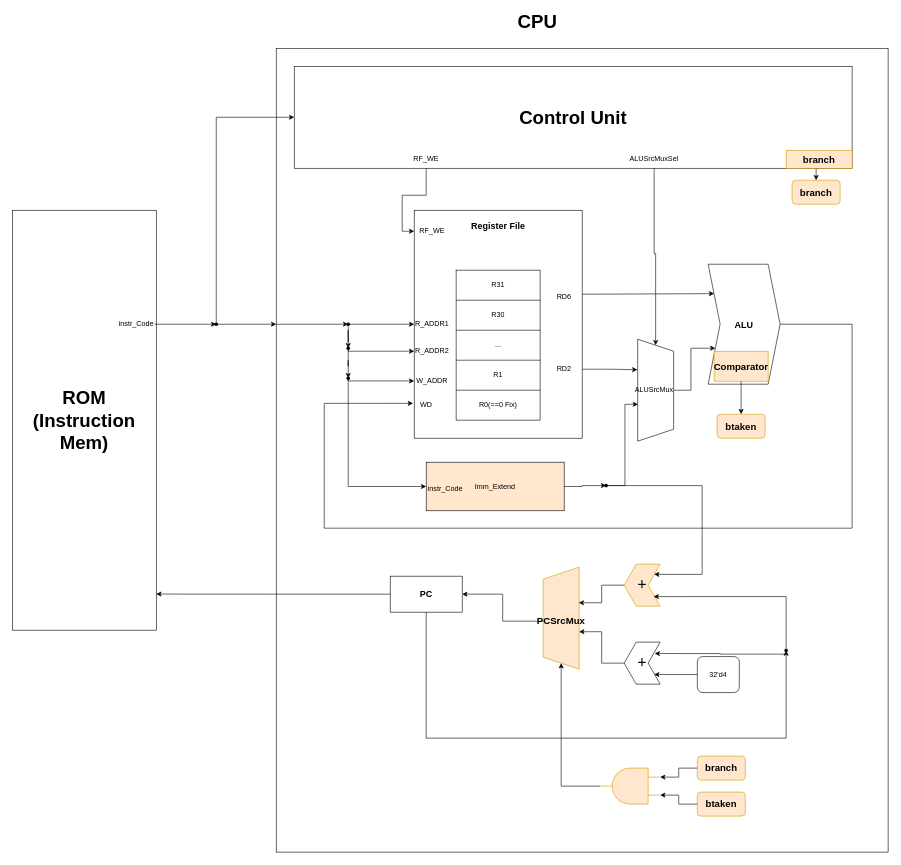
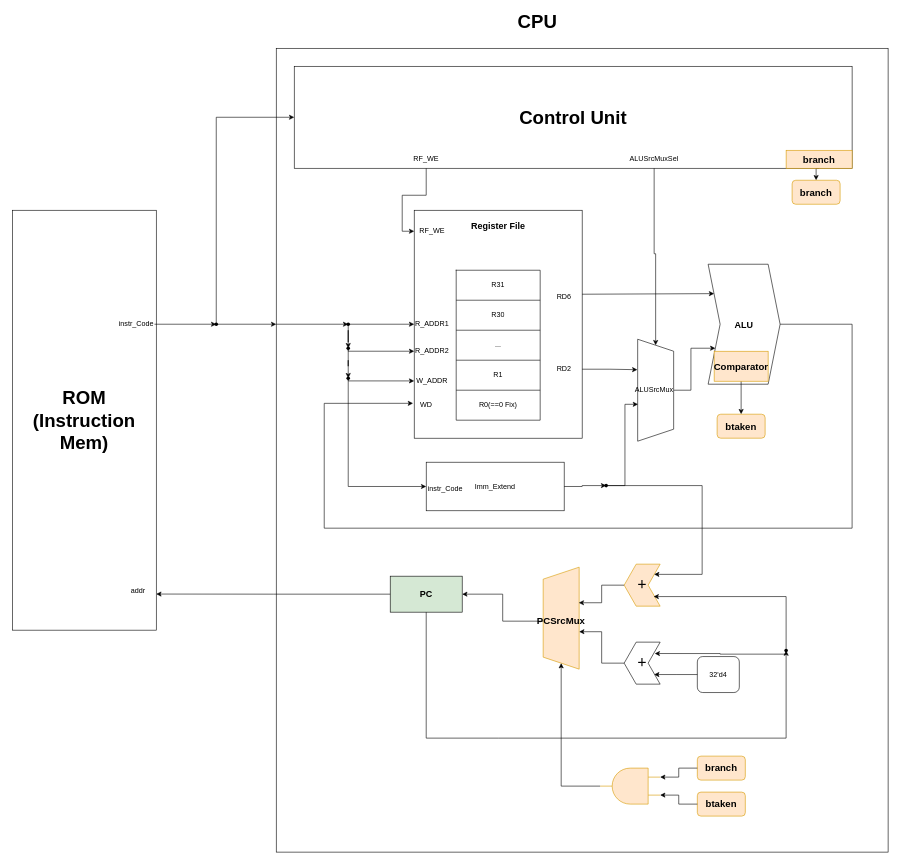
(495, 487) -> (495, 487)
none -> (138, 591)
(426, 594) -> (426, 594)
